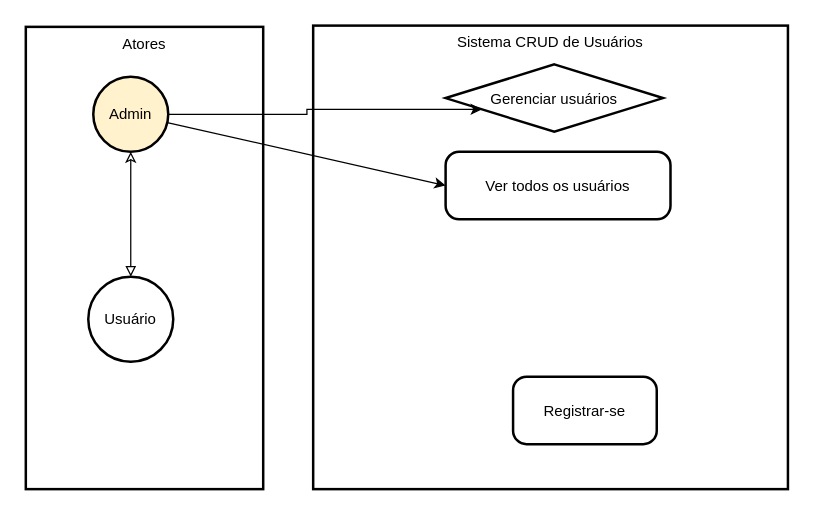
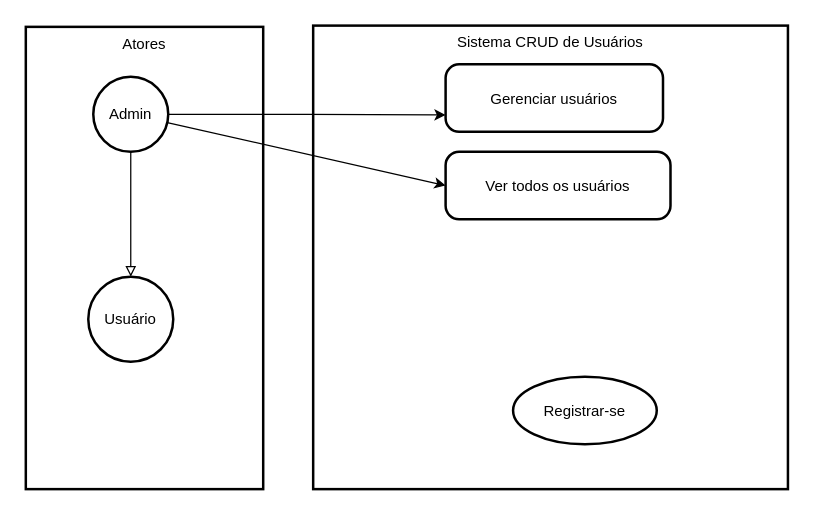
(554, 98) -> (554, 98)
(131, 114) -> (131, 114)
(131, 162) -> (131, 158)
(585, 411) -> (585, 411)
